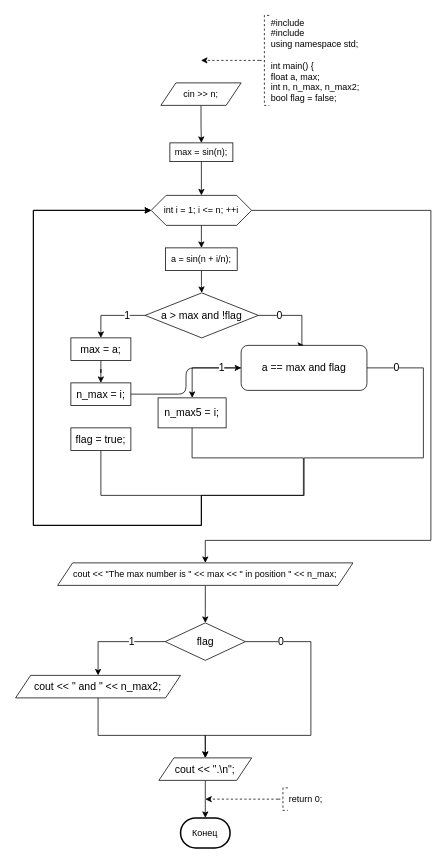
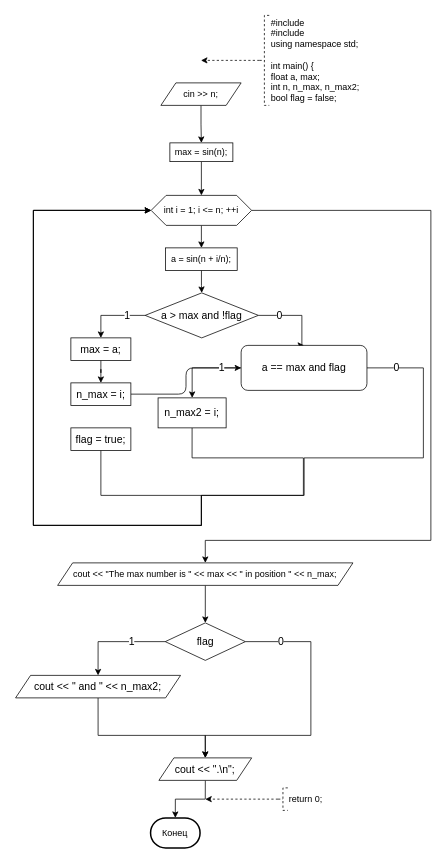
(192, 413) -> (192, 413)
(205, 833) -> (175, 833)
